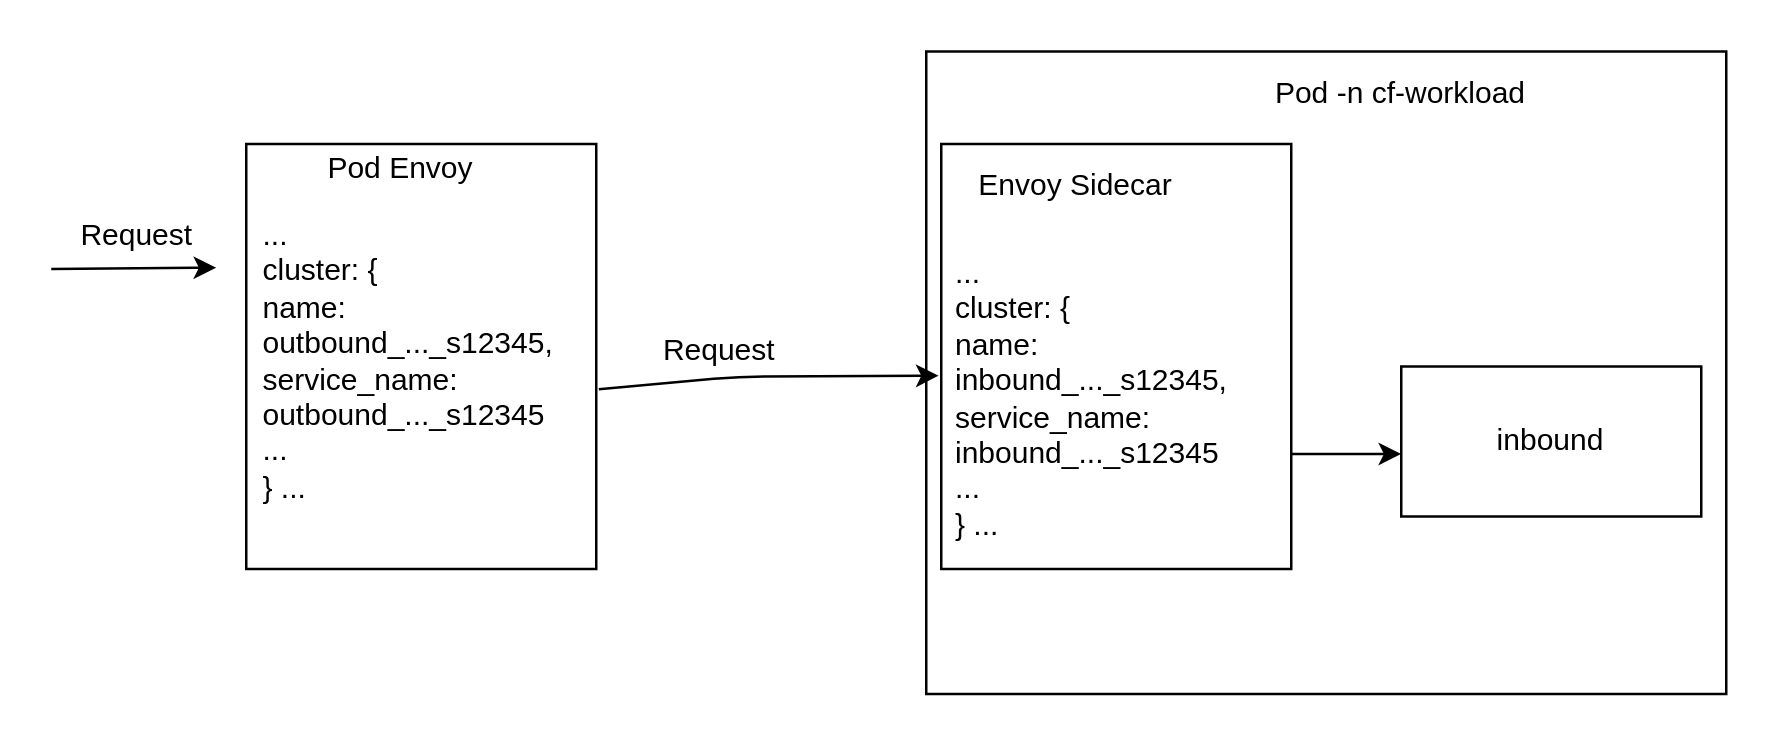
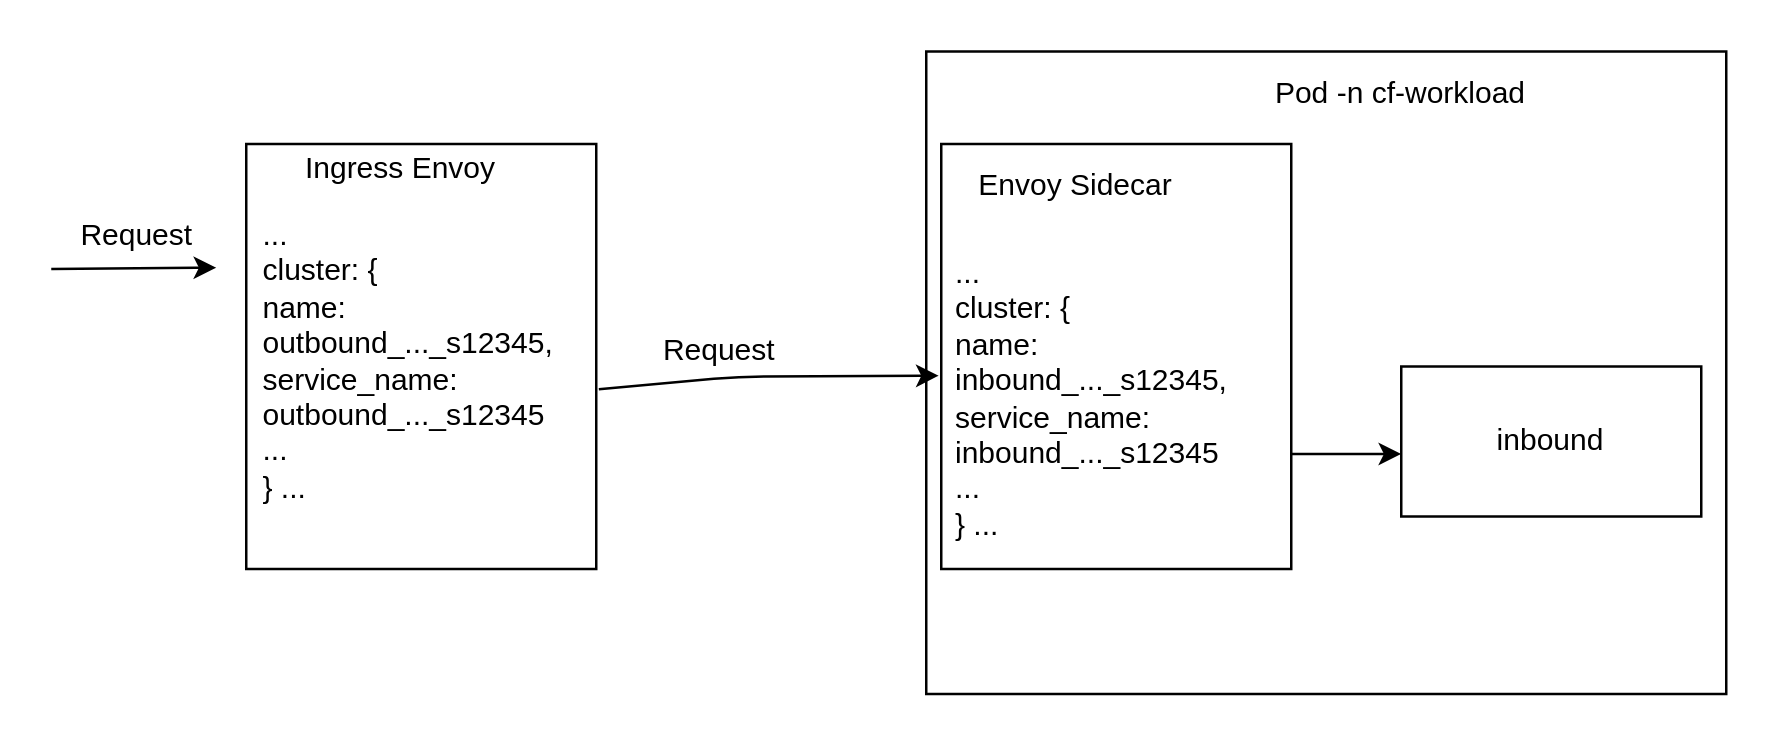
(401, 169) -> (401, 169)
